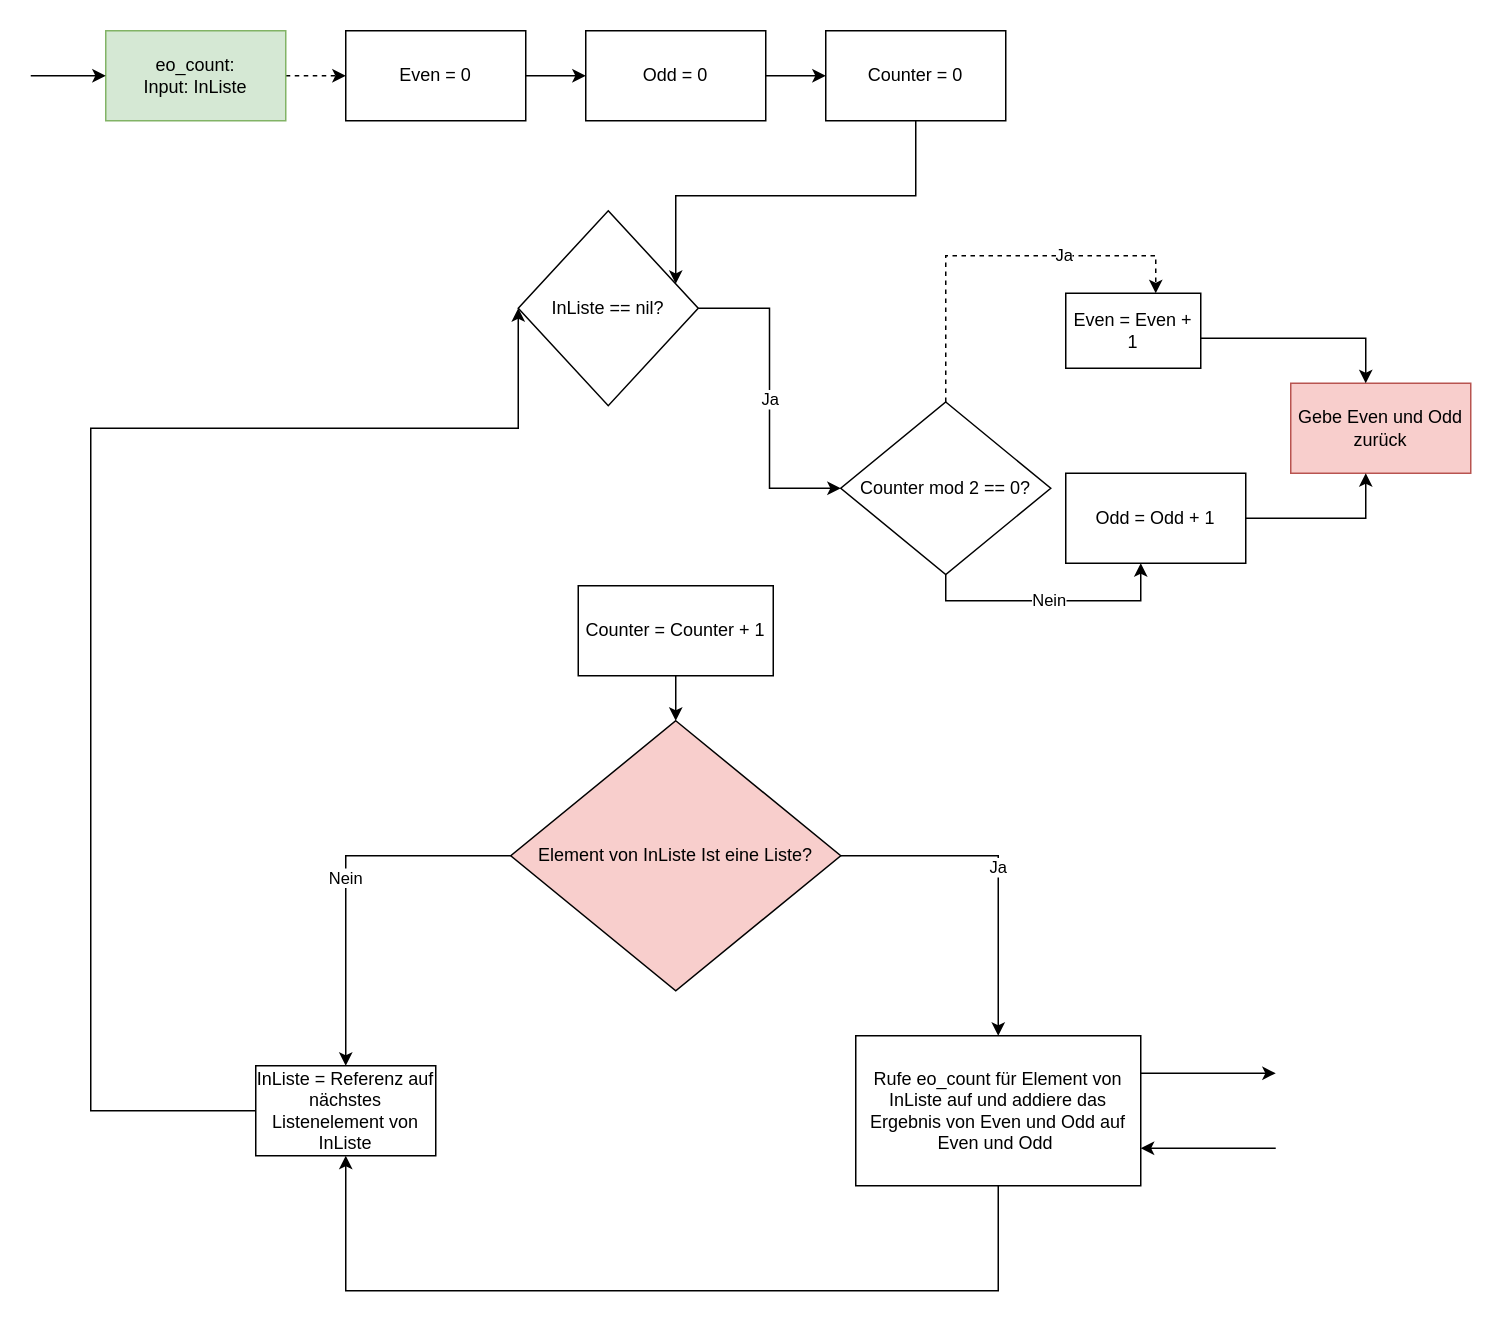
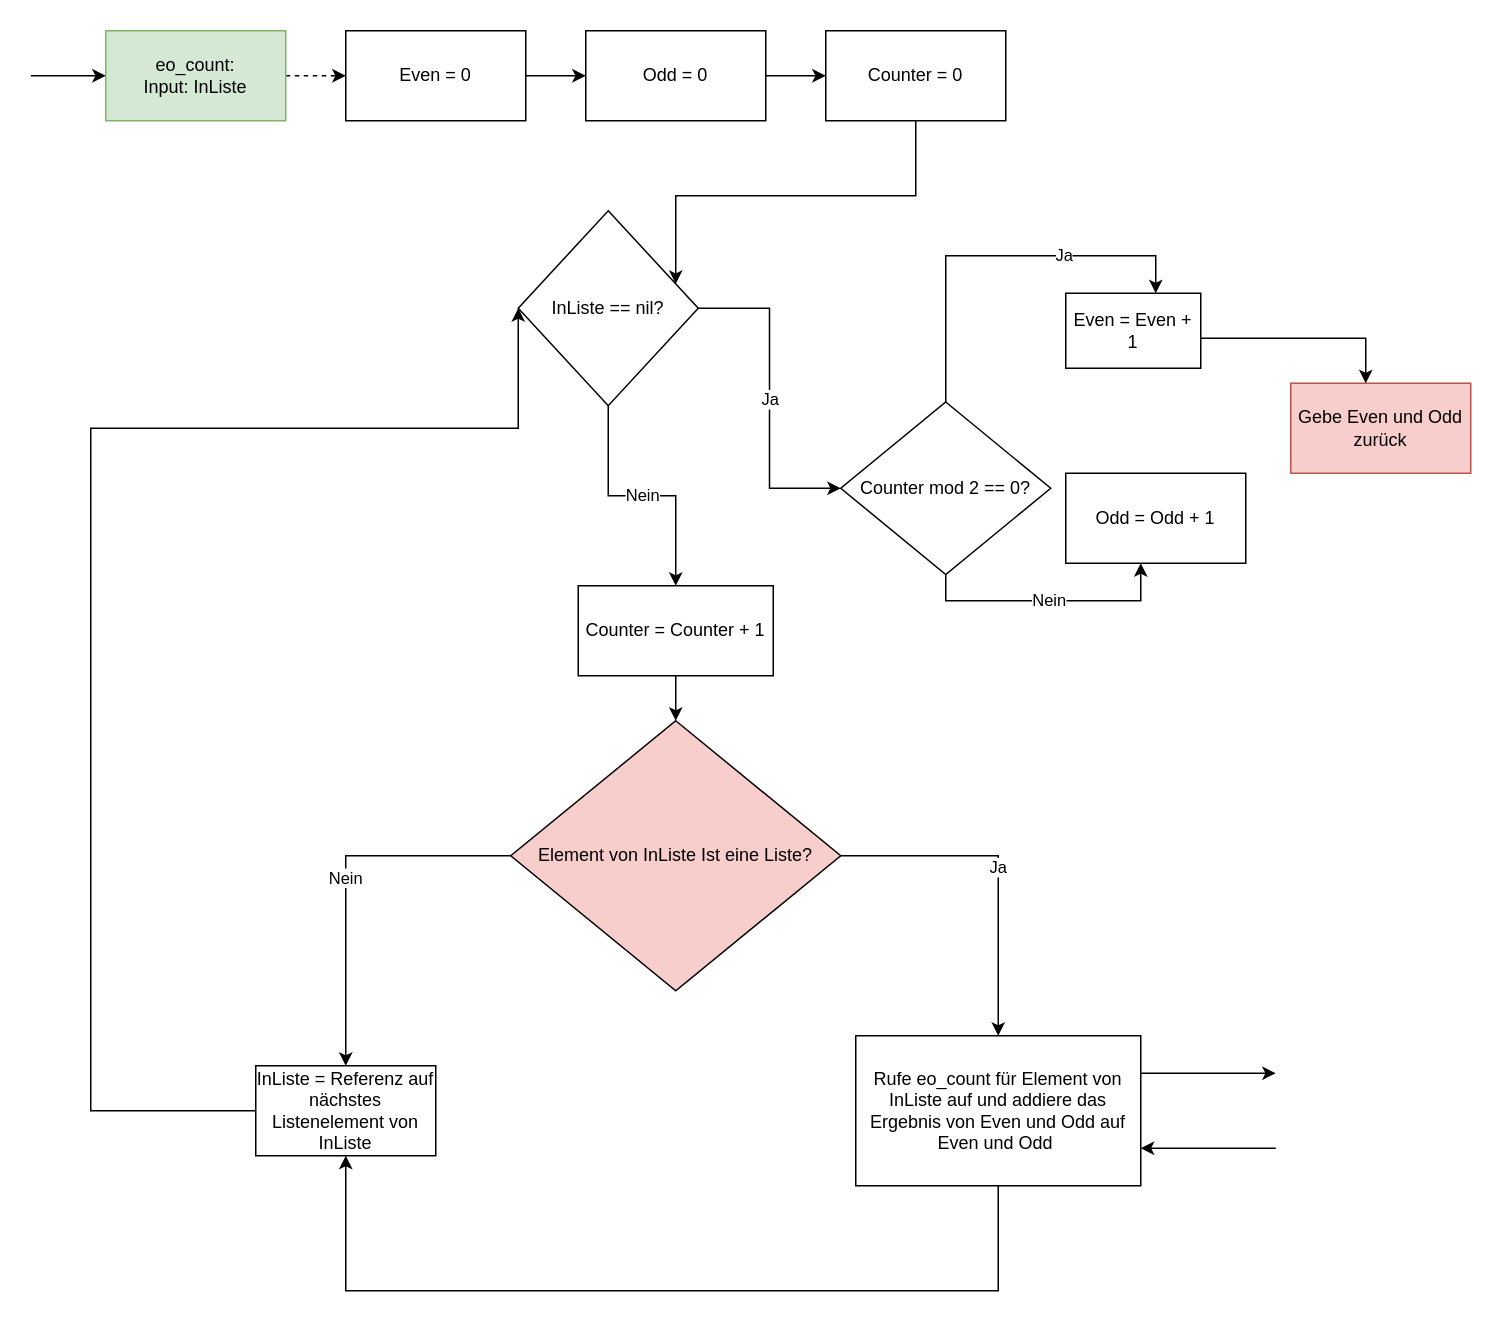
(946, 274) -> (946, 274)
none -> (636, 496)
(1323, 518) -> none
